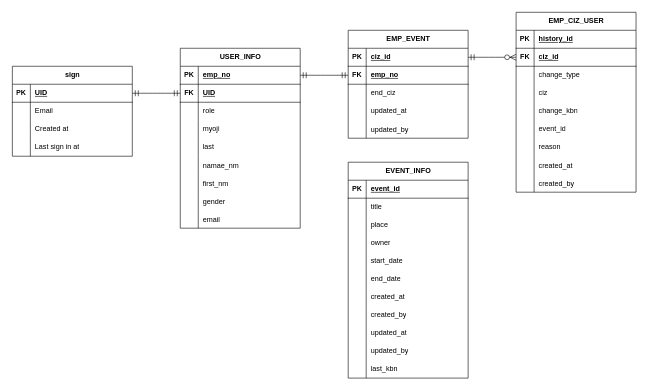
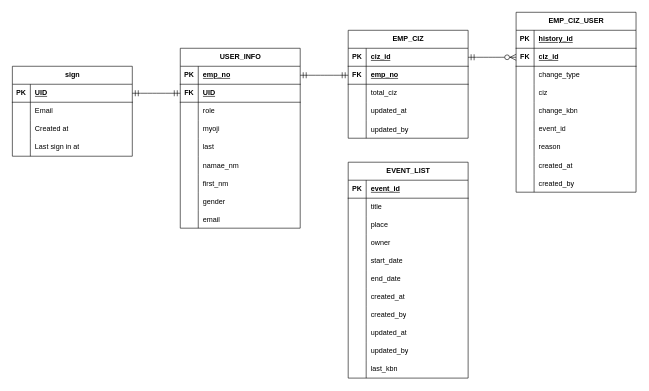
(409, 39) -> (409, 39)
(384, 93) -> (387, 93)
(409, 171) -> (409, 171)
